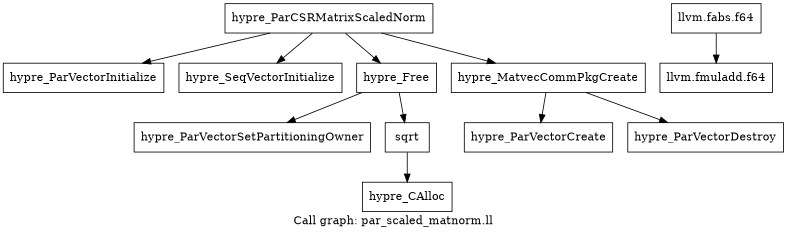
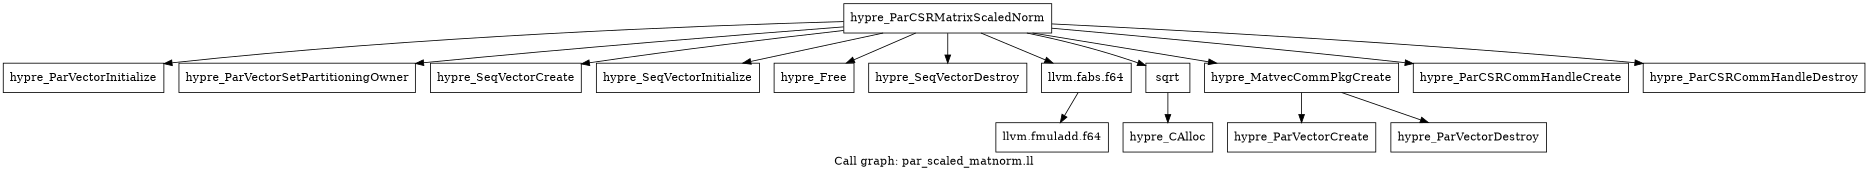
none -> (1013, 46)
none -> (506, 78)
none -> (948, 78)
none -> (1521, 78)
none -> (1754, 78)
(401, 104) -> (1086, 47)
(328, 106) -> (634, 44)
